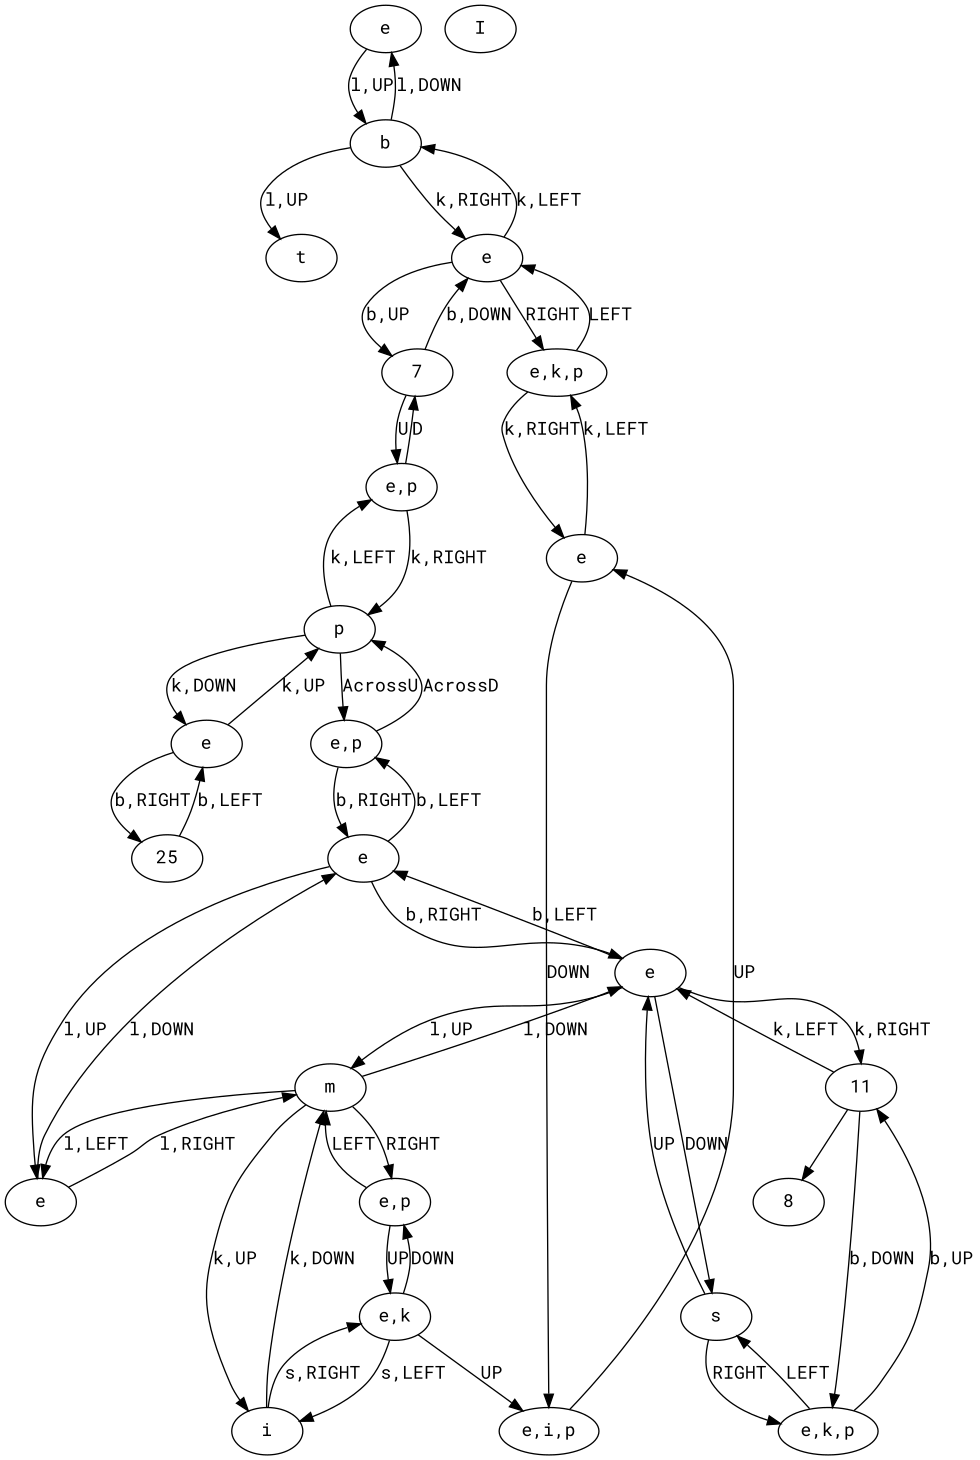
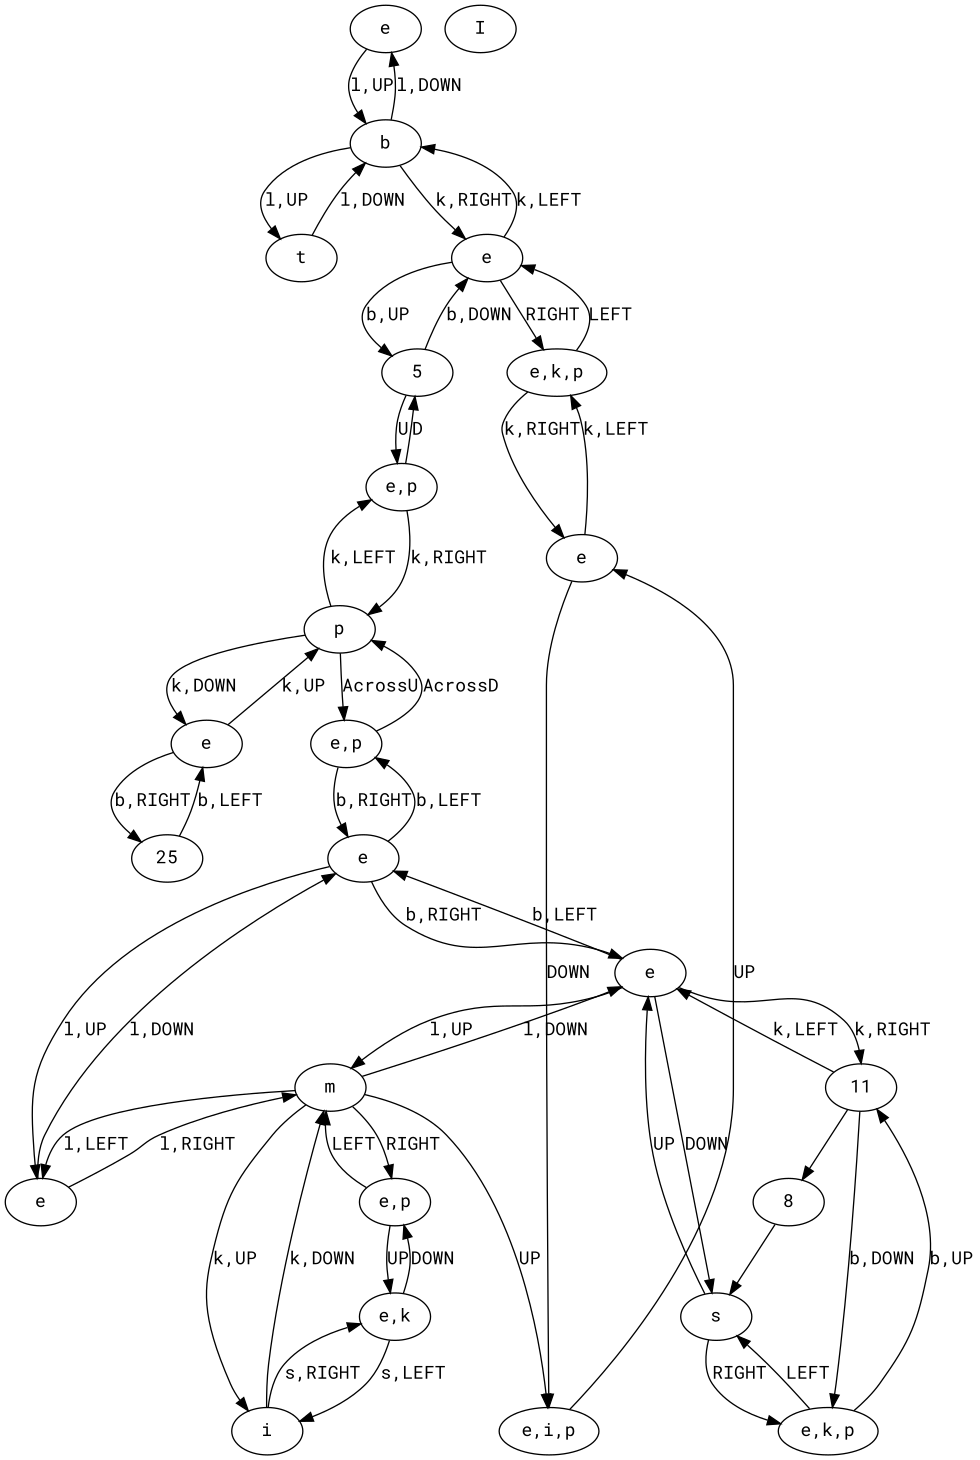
none -> (332, 202)
(417, 373) -> (417, 373)
none -> (756, 1254)
(465, 1369) -> (498, 1214)
